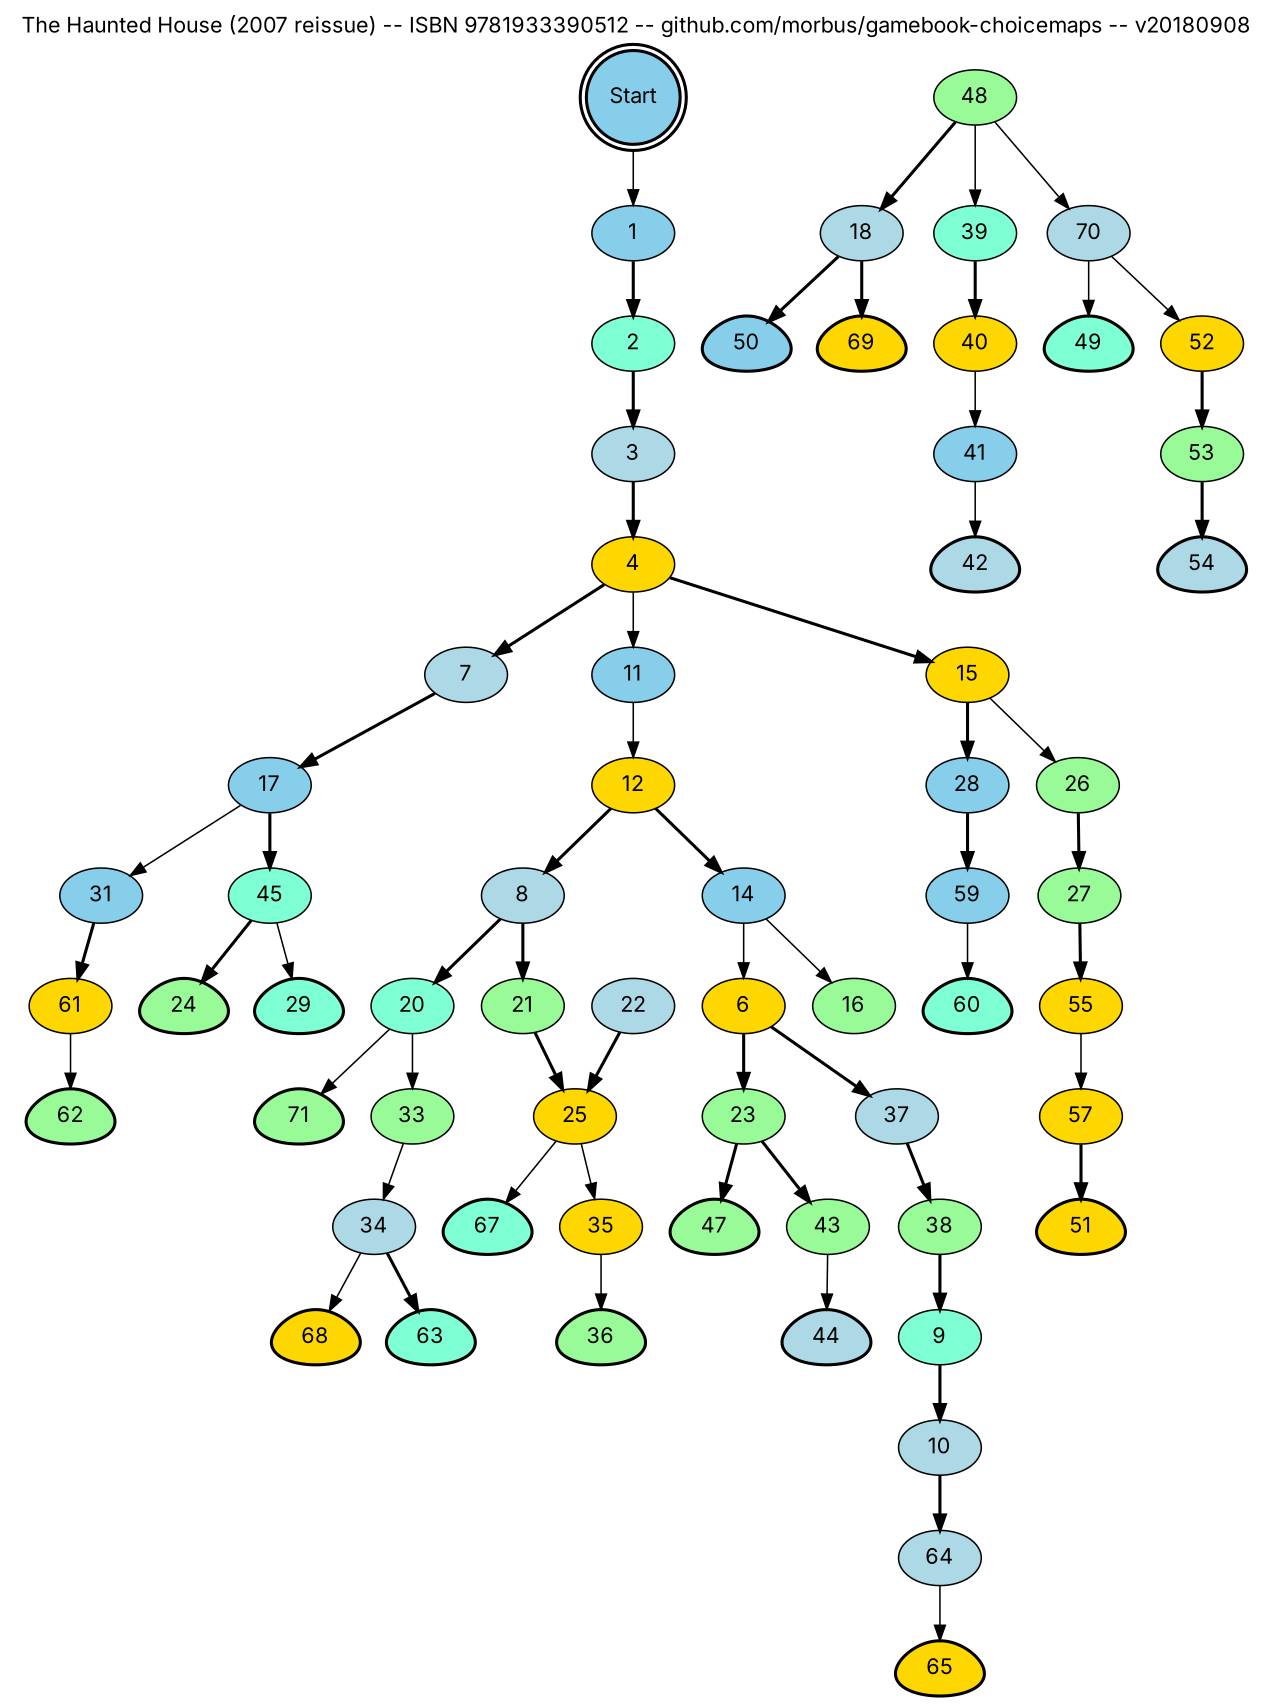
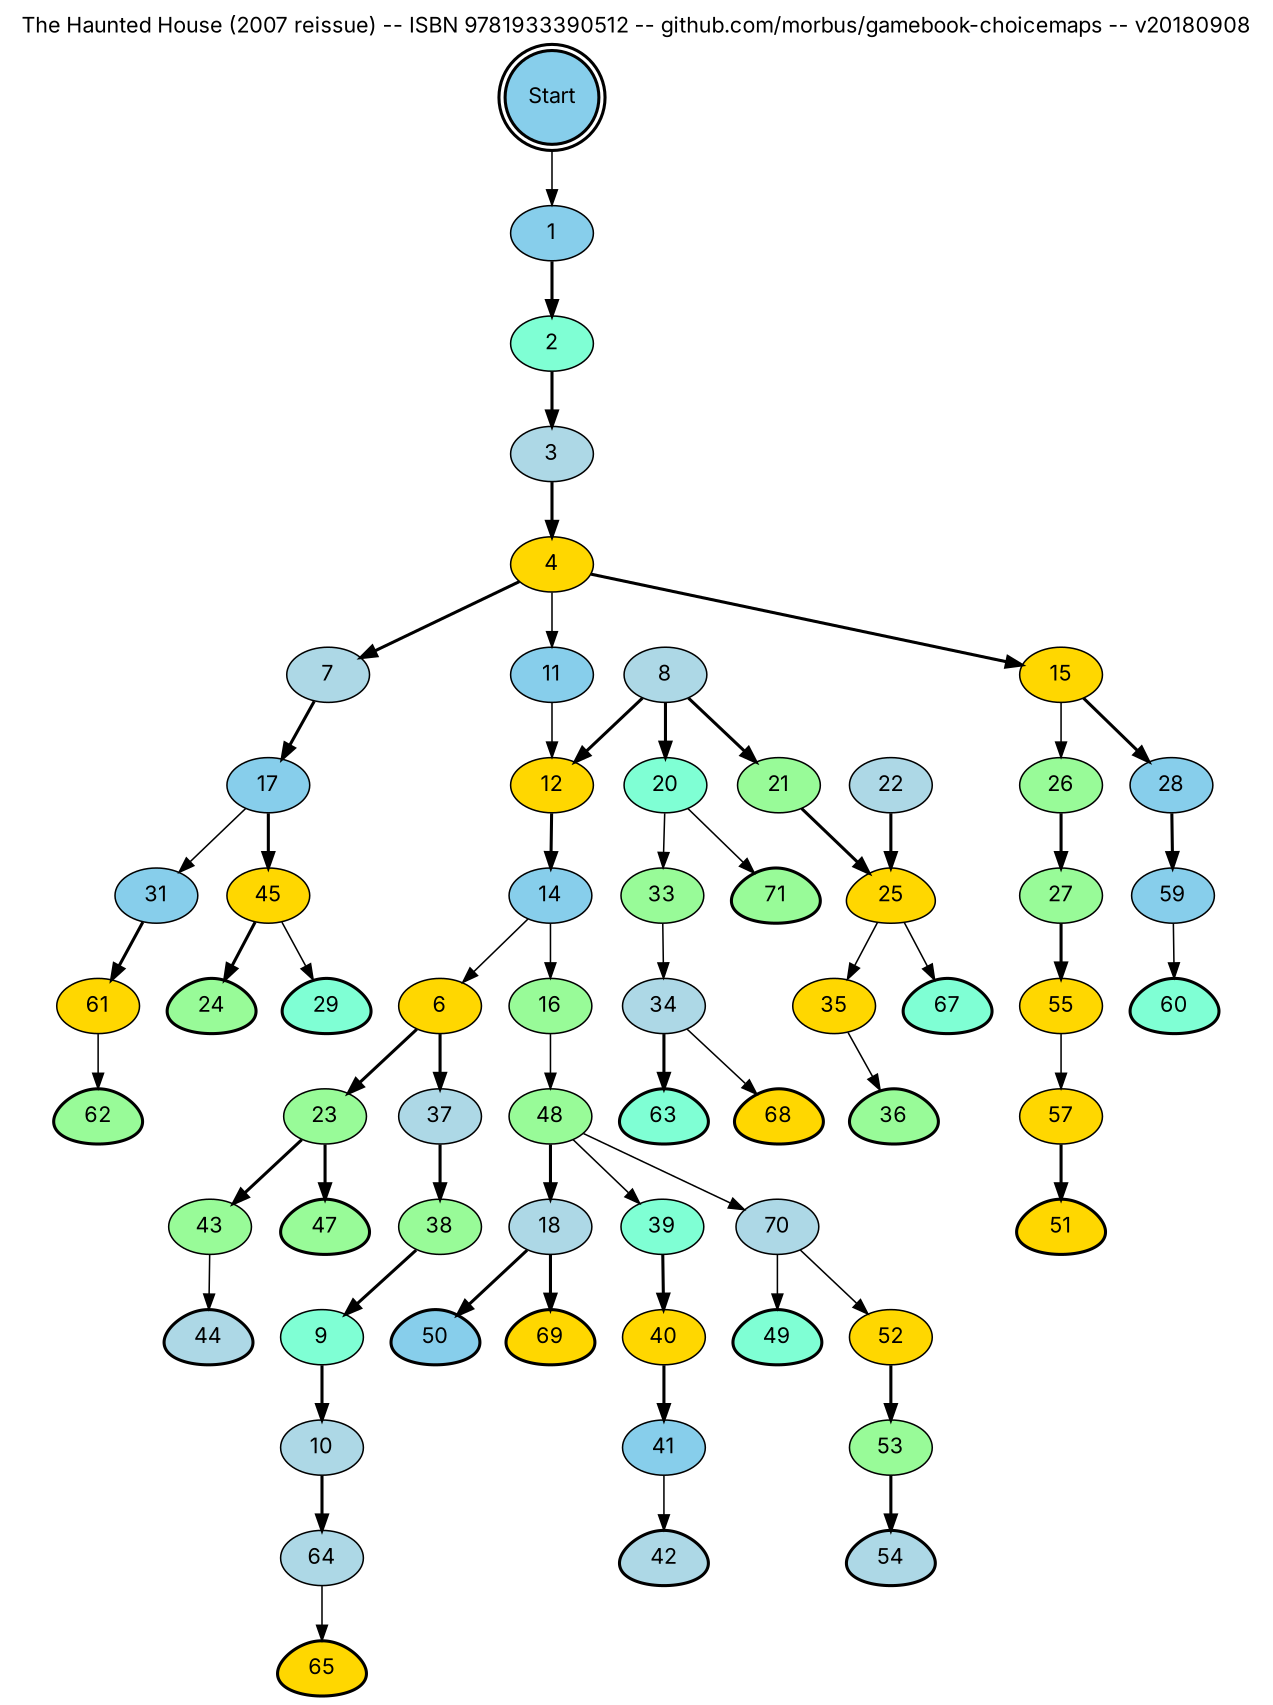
(975, 391) -> (664, 1385)
(584, 835) -> (614, 725)
(270, 896) -> (268, 896)
none -> (550, 1054)
(575, 1116) -> (891, 896)
